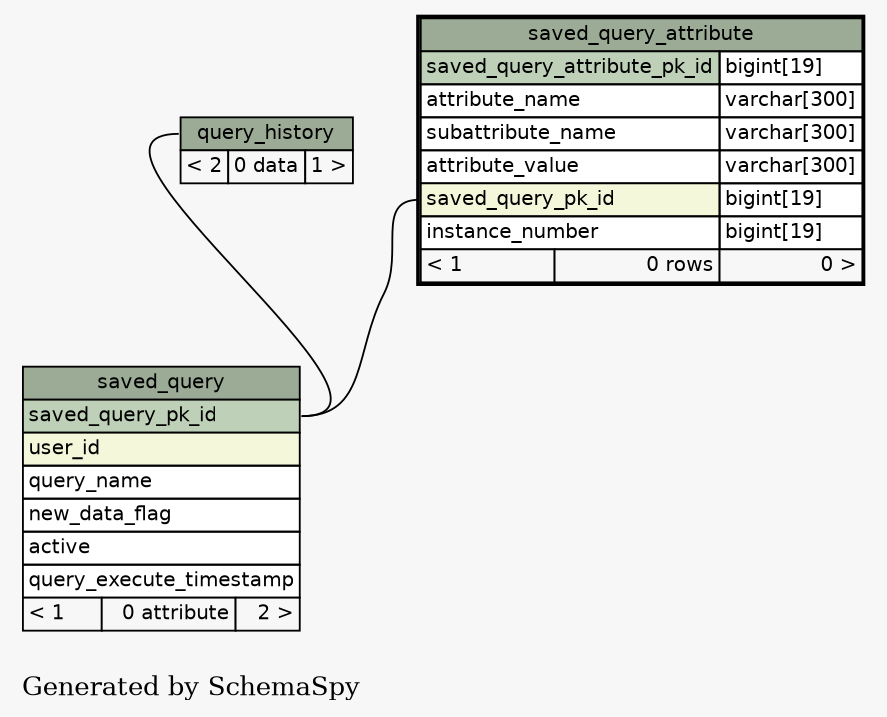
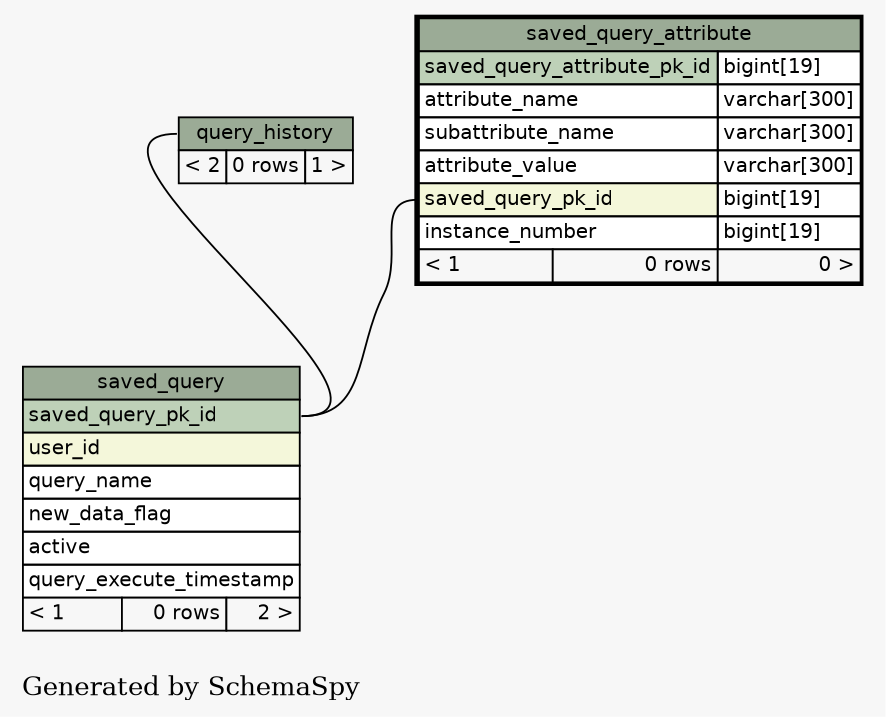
(267, 166) -> (266, 166)
(176, 613) -> (187, 613)
